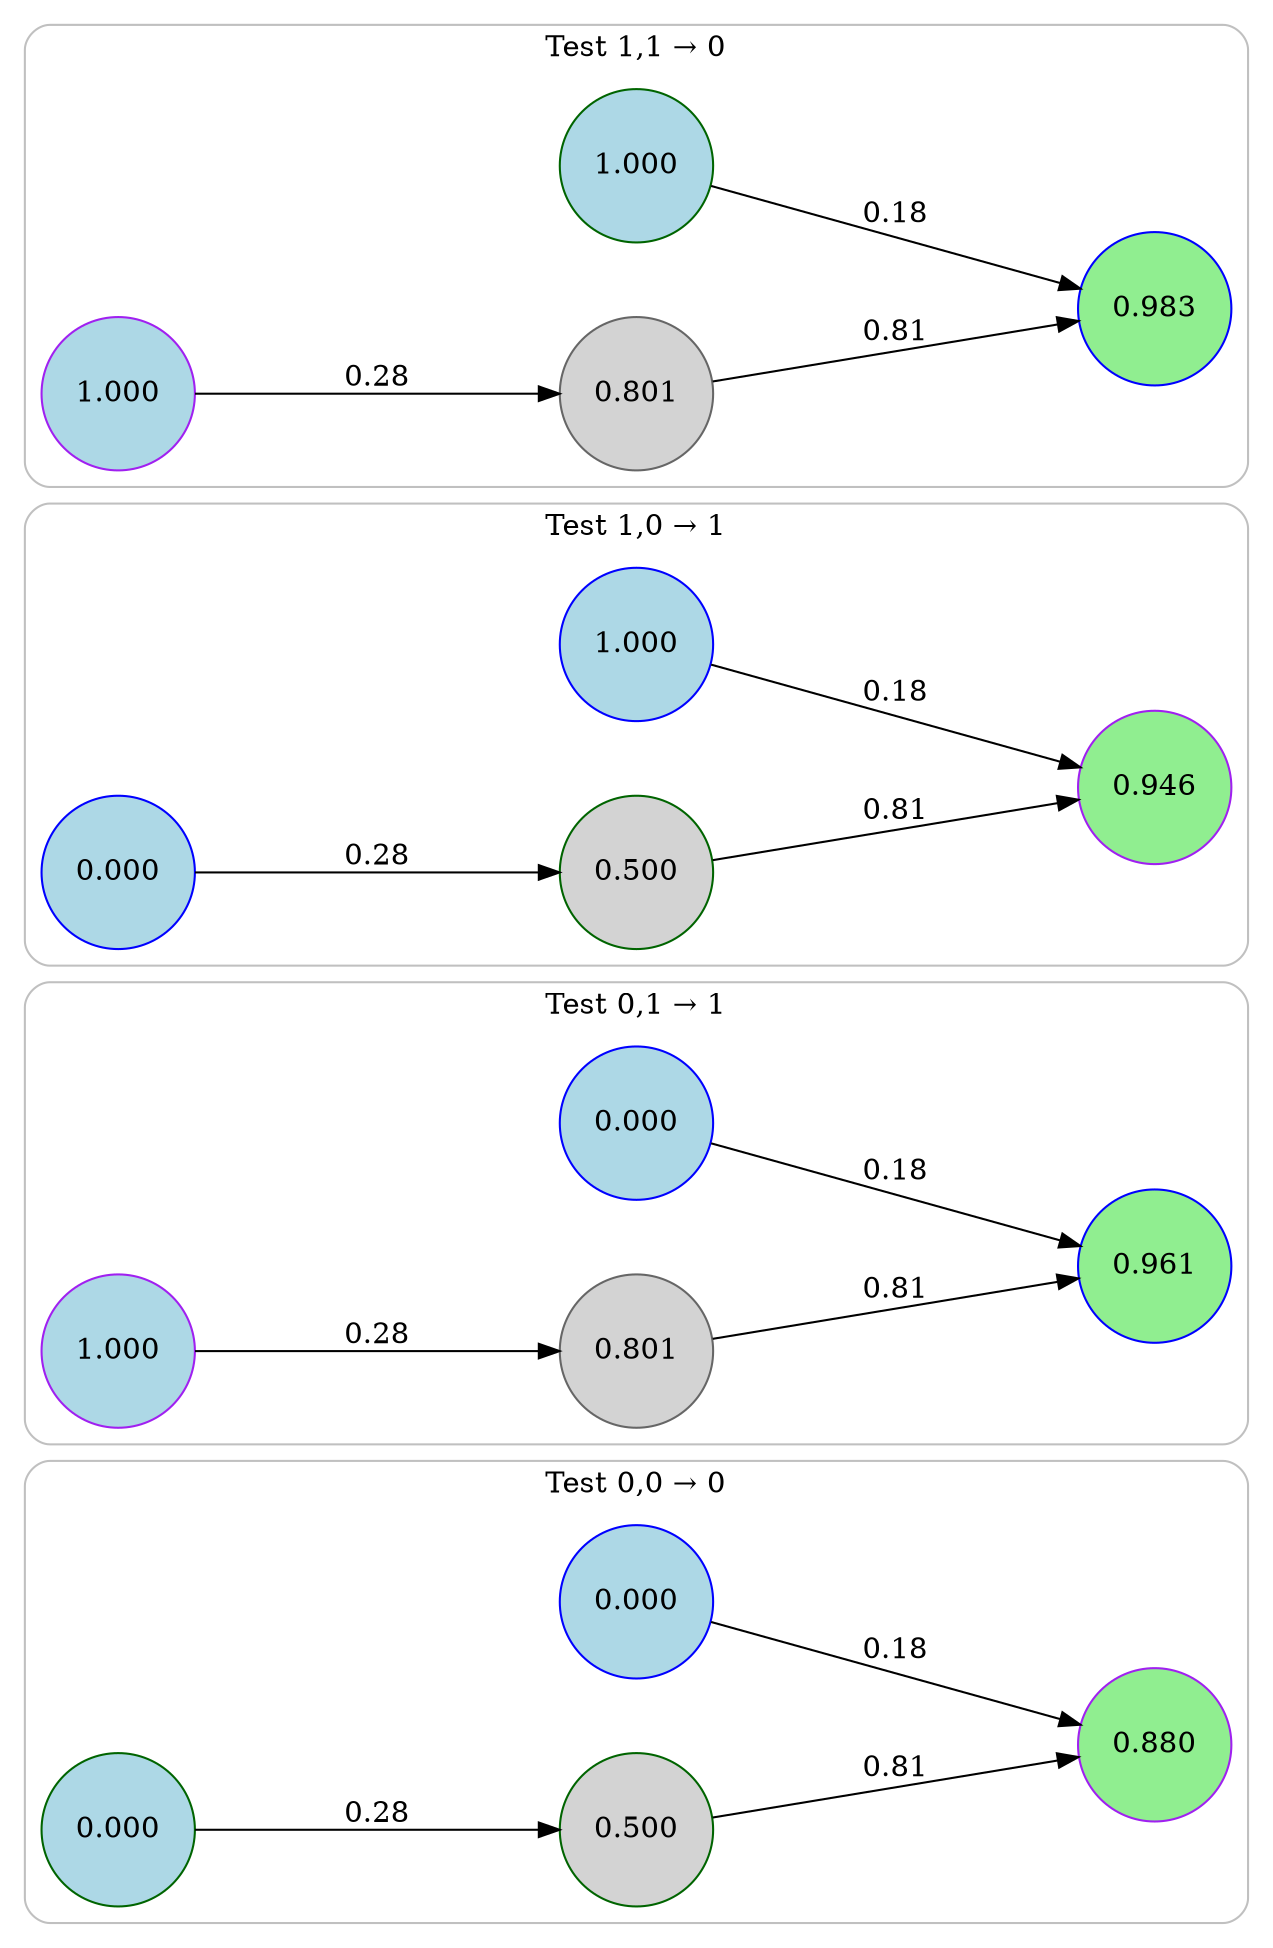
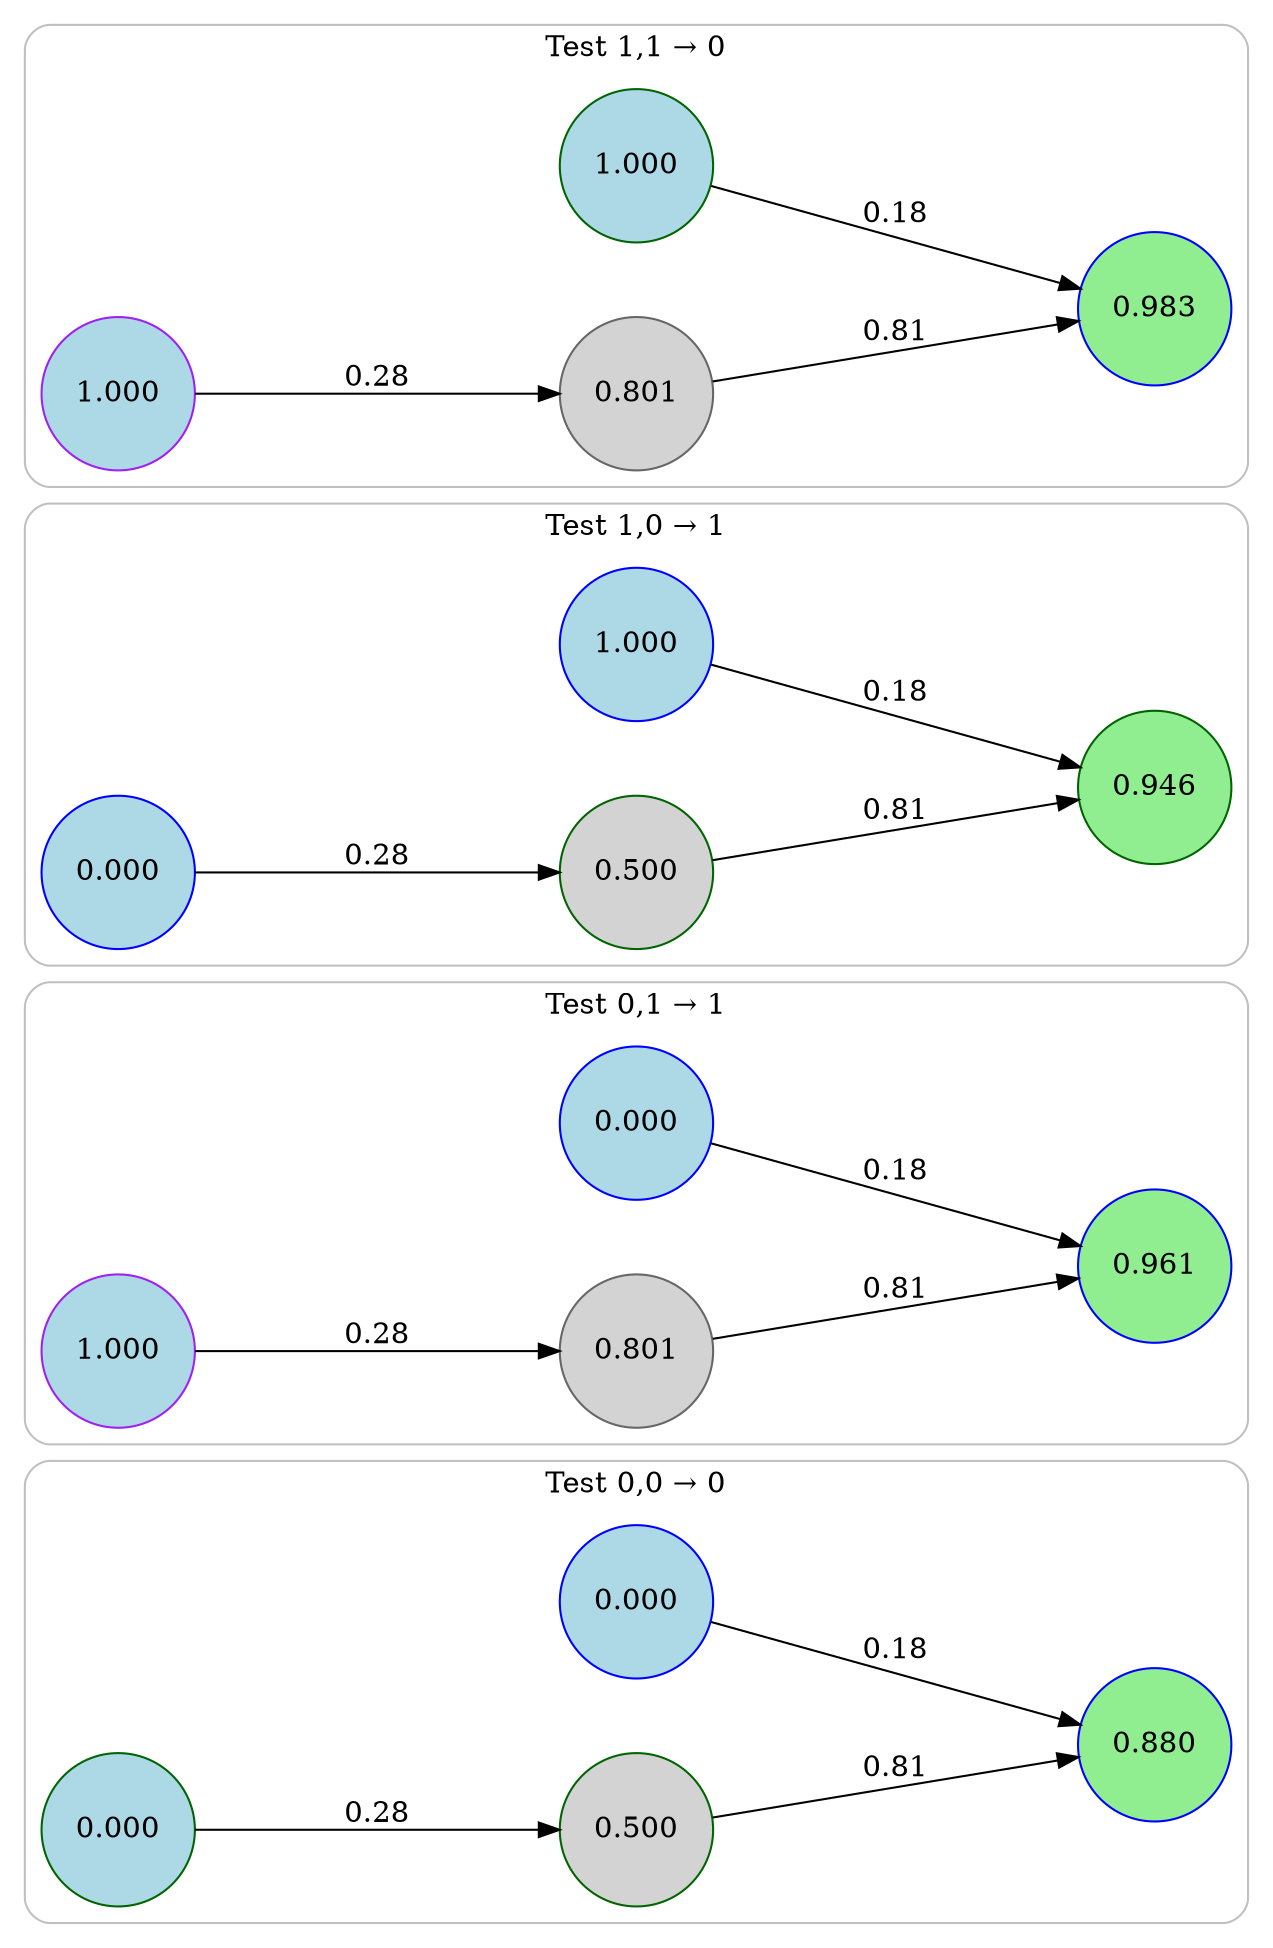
(1155, 787) -> (1155, 787)
(1155, 1745) -> (1155, 1745)
